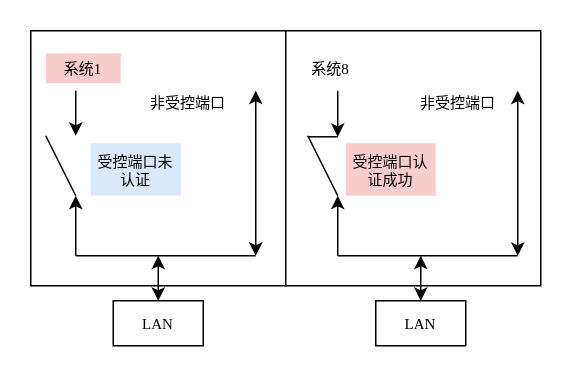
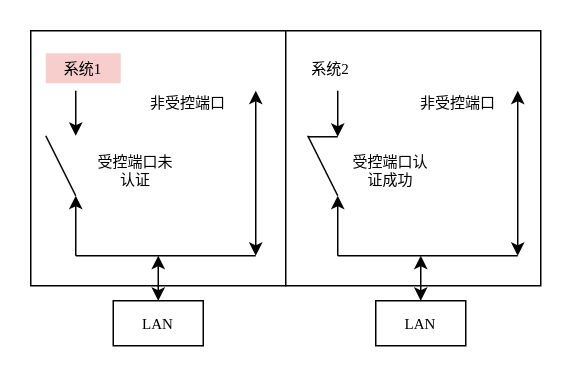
(331, 68) -> (331, 68)
(136, 170) -> (136, 170)
(391, 170) -> (391, 170)
